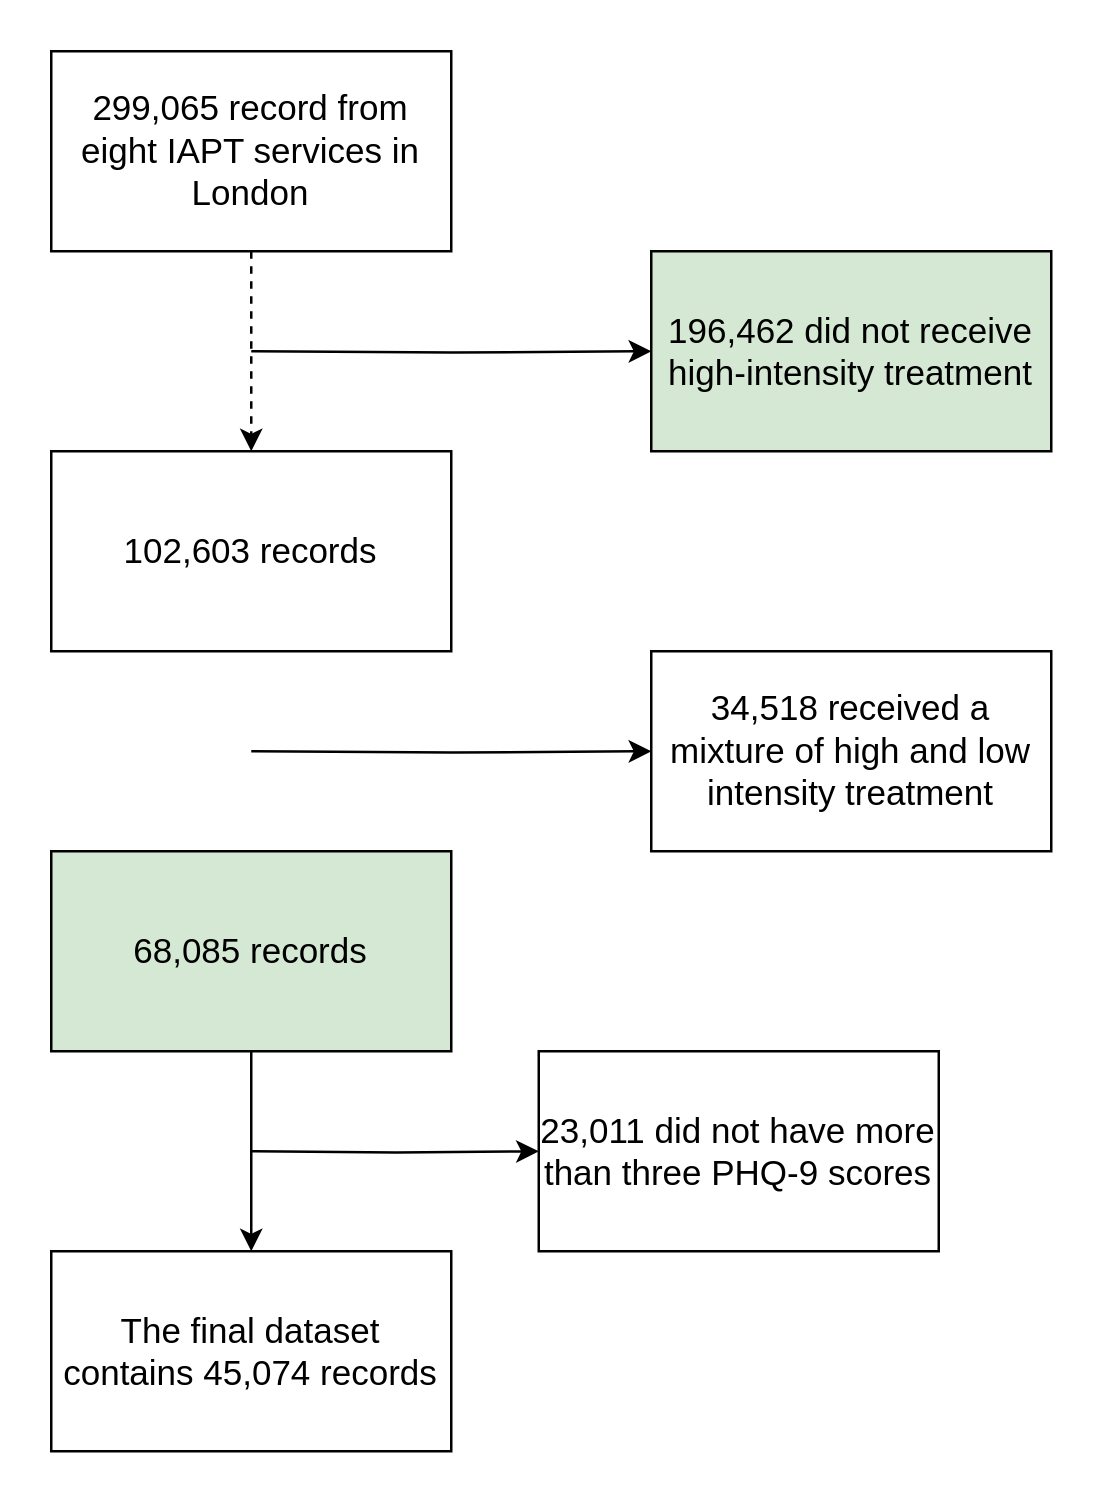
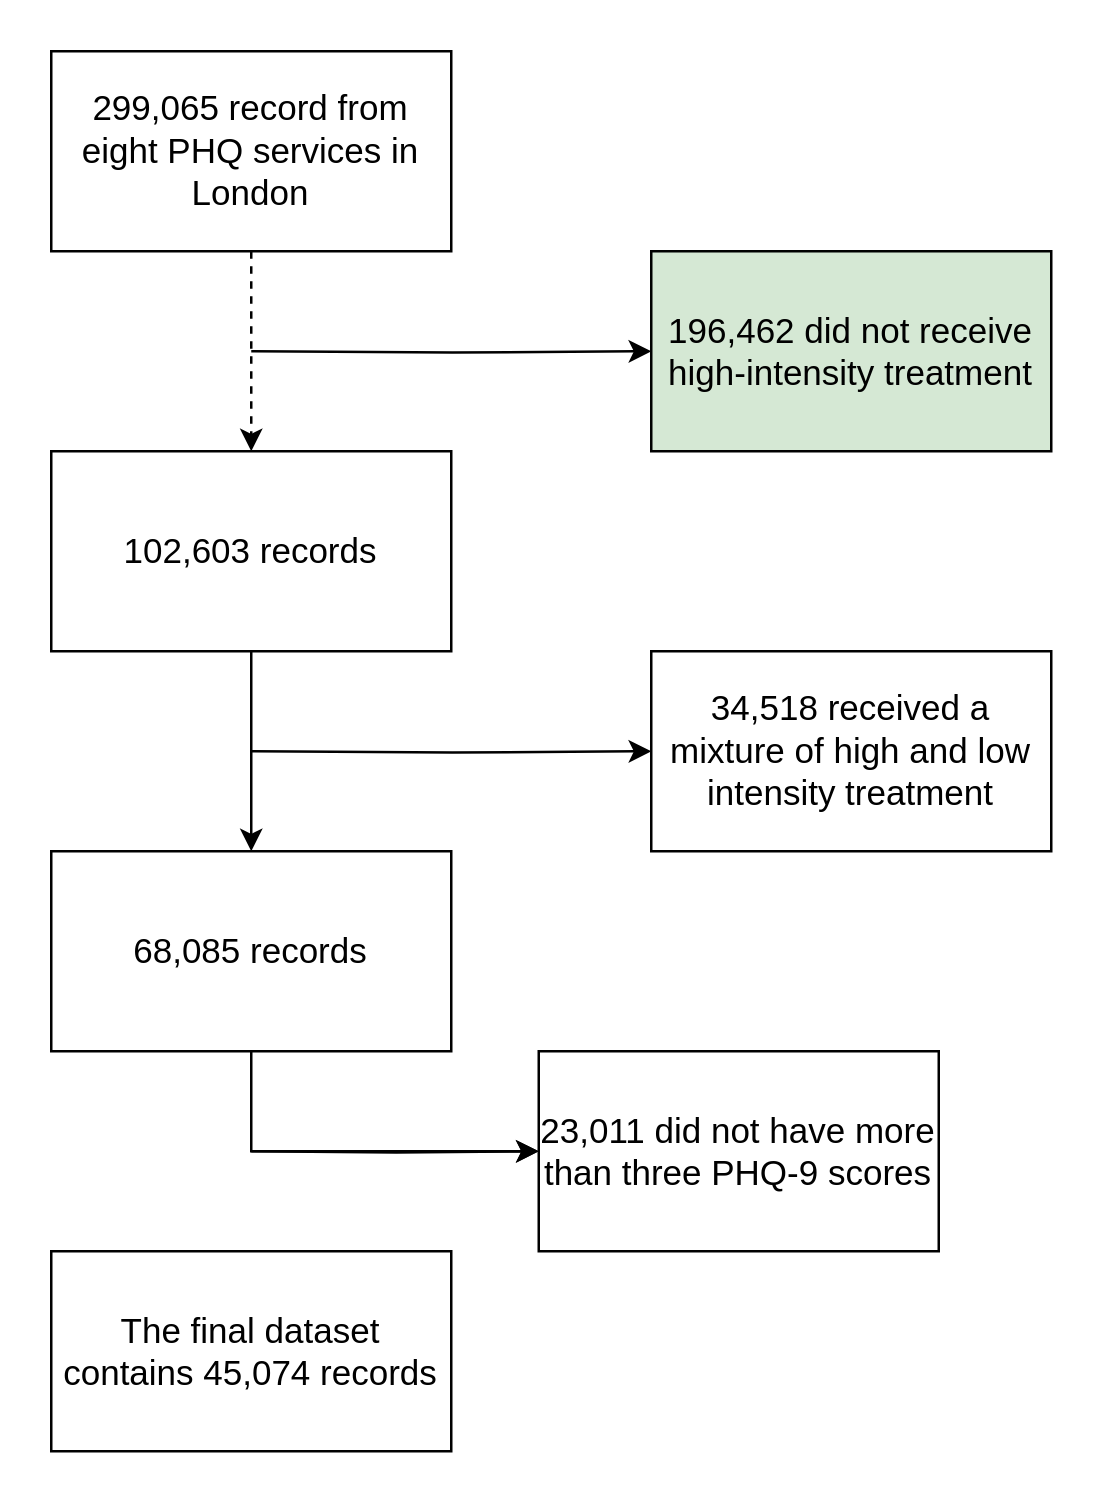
(251, 151) -> (251, 151)
none -> (251, 699)
(251, 951) -> (251, 951)
(251, 1195) -> (251, 1051)
